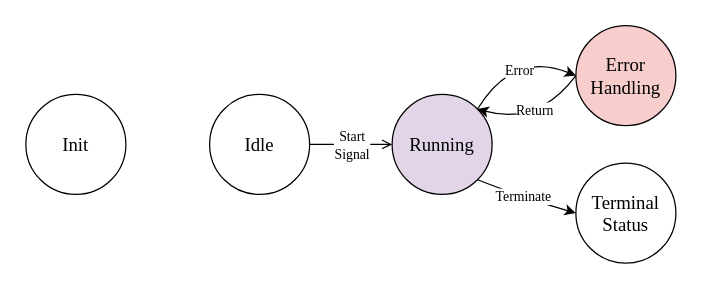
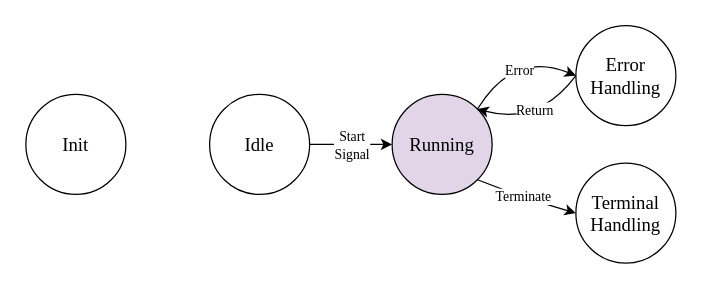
(626, 76) -> (626, 76)
(384, 144) -> (382, 144)
(626, 213) -> (626, 213)
